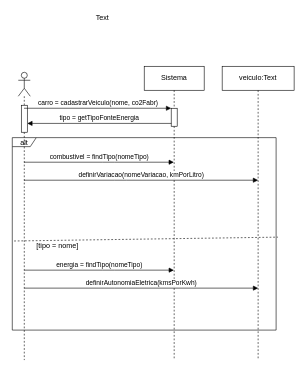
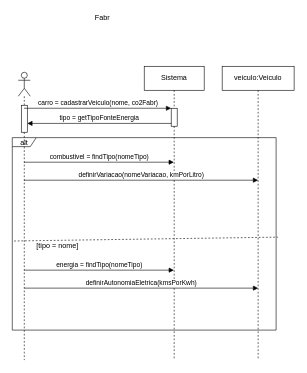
(103, 18) -> (103, 18)
(258, 78) -> (258, 78)
